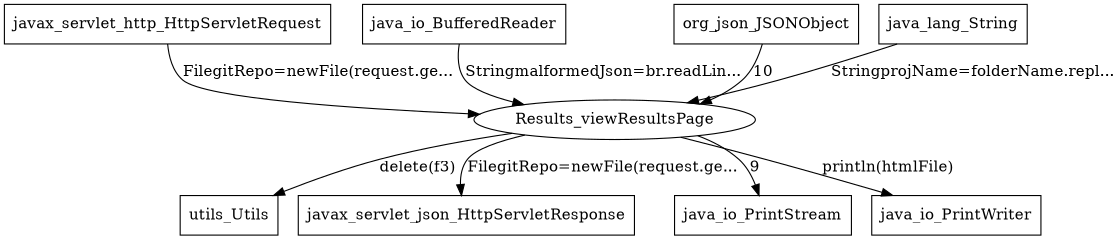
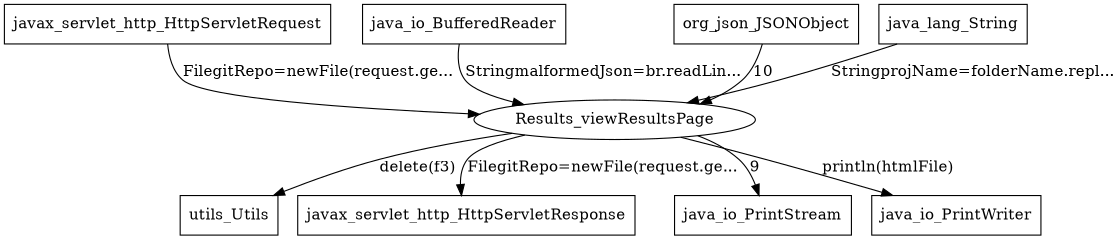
(466, 215) -> (466, 215)
